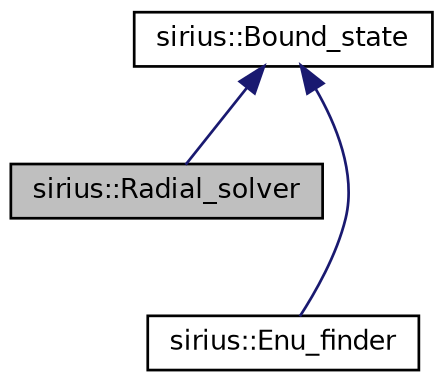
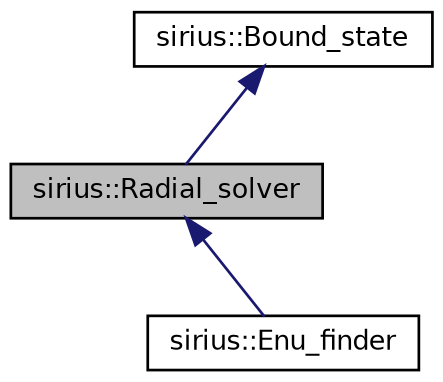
(348, 205) -> (234, 278)
